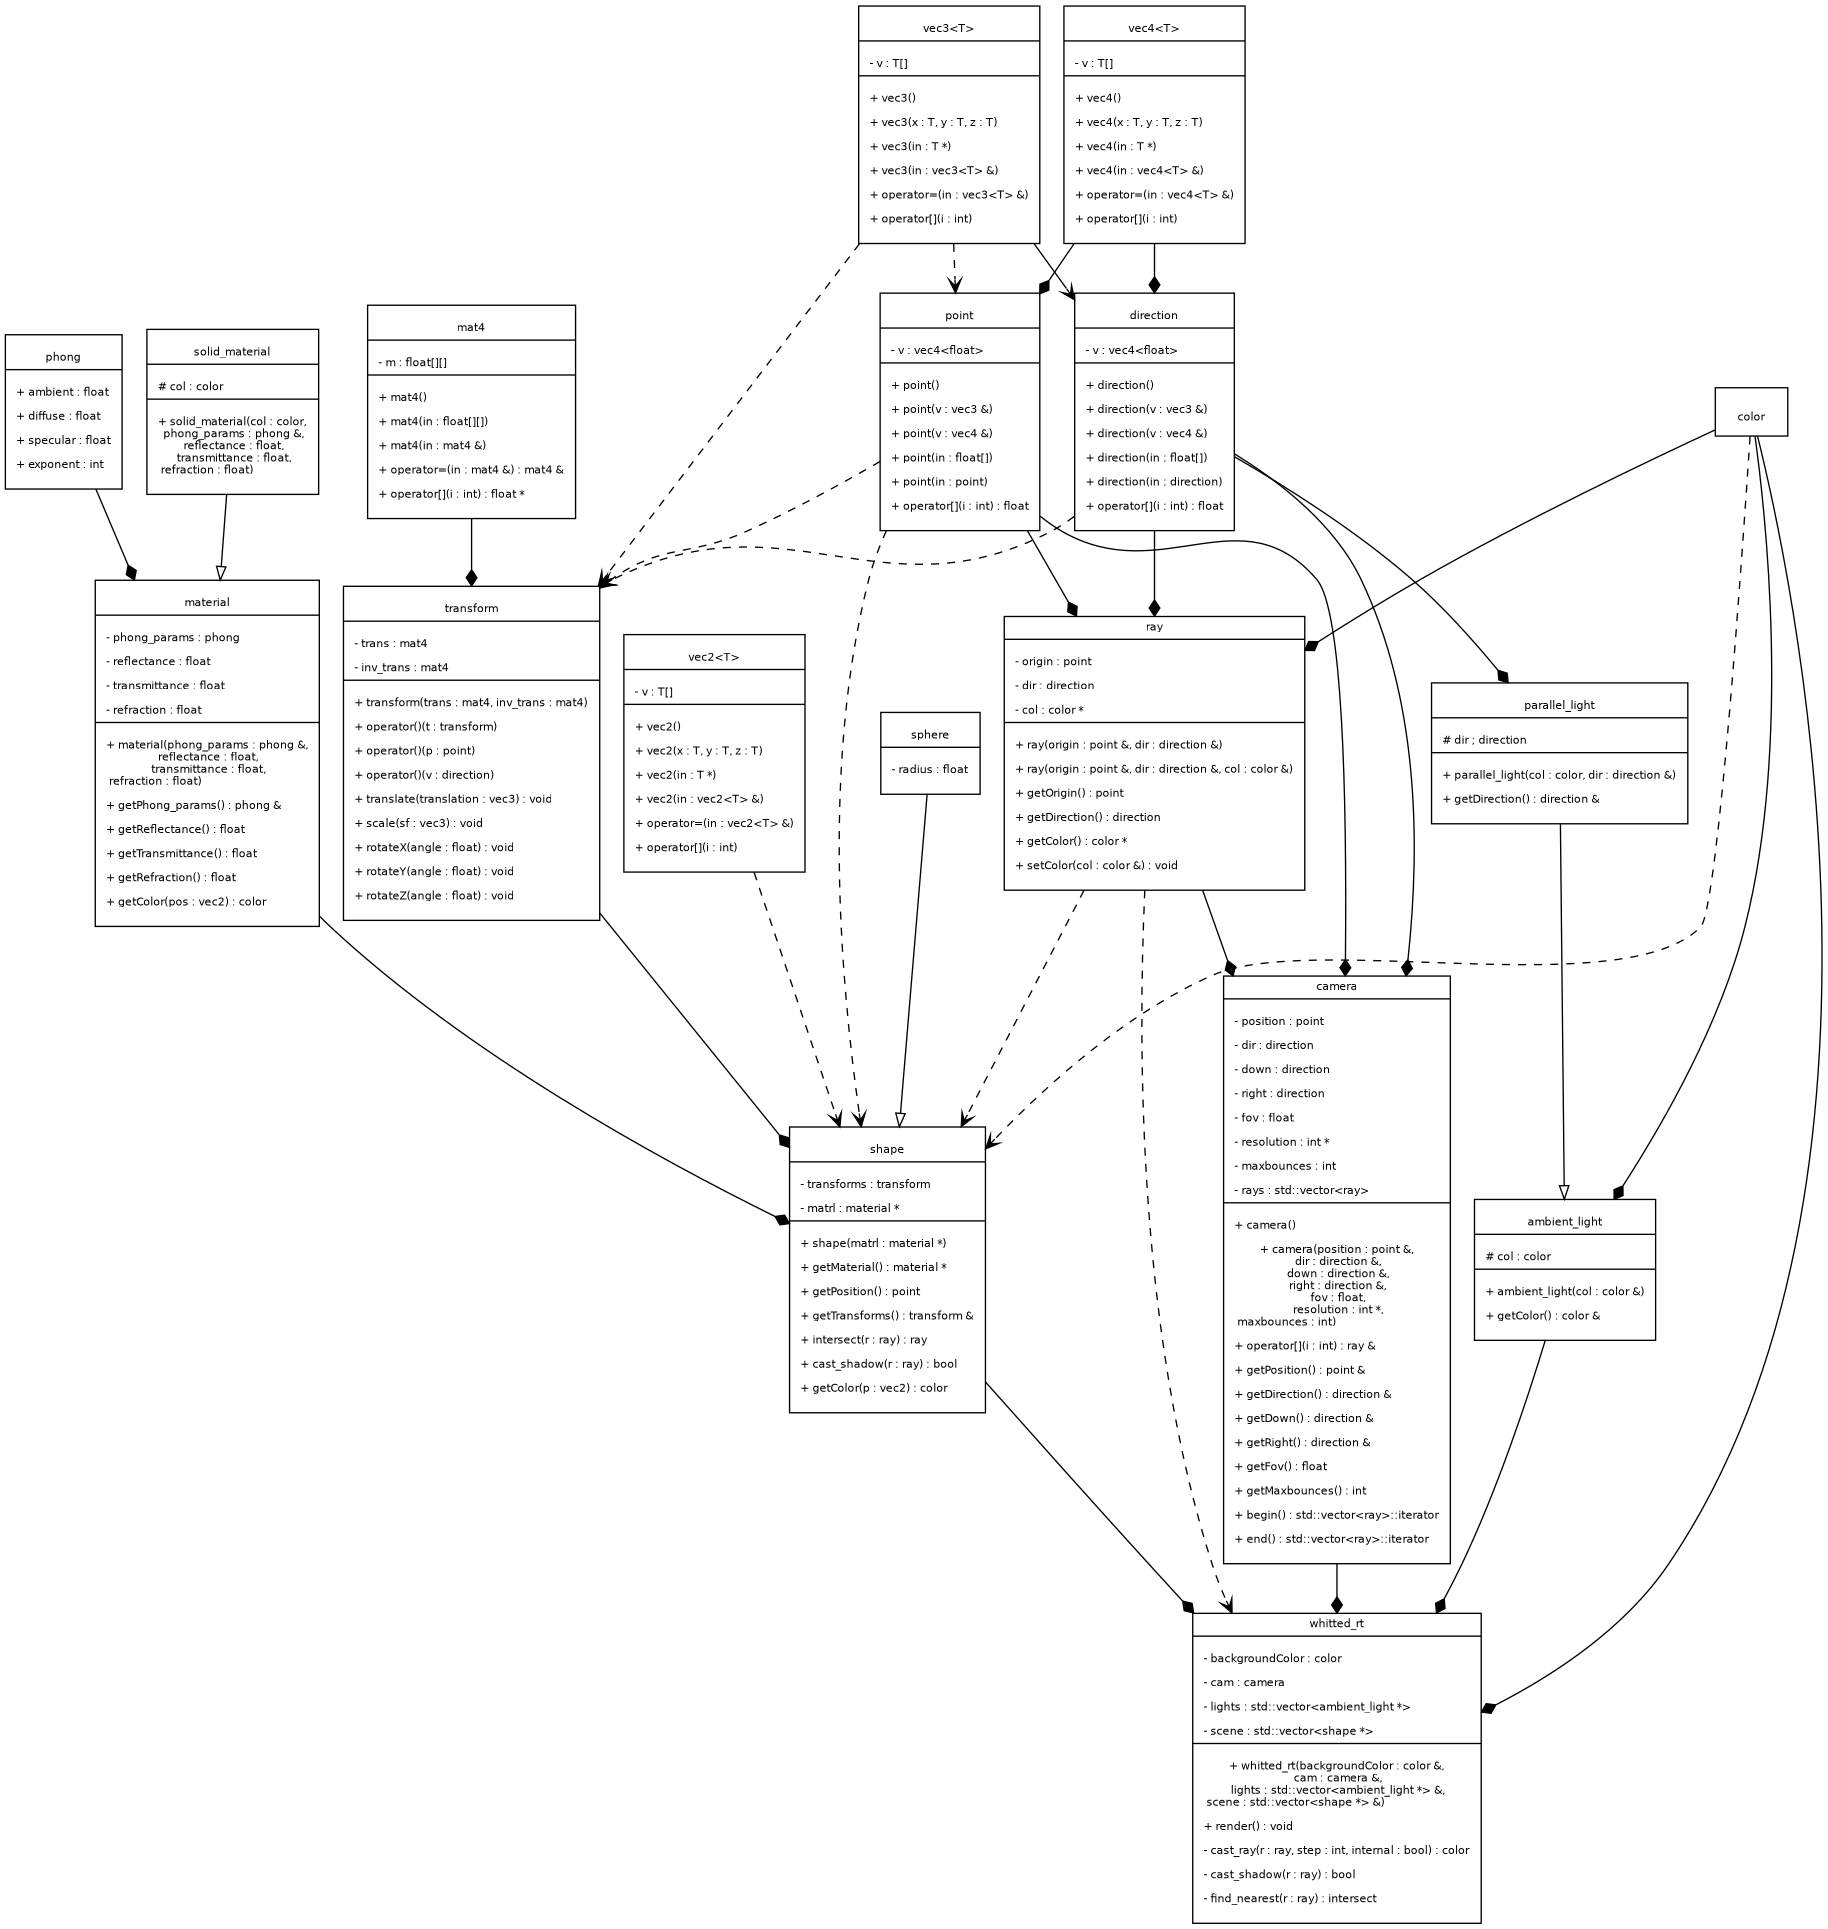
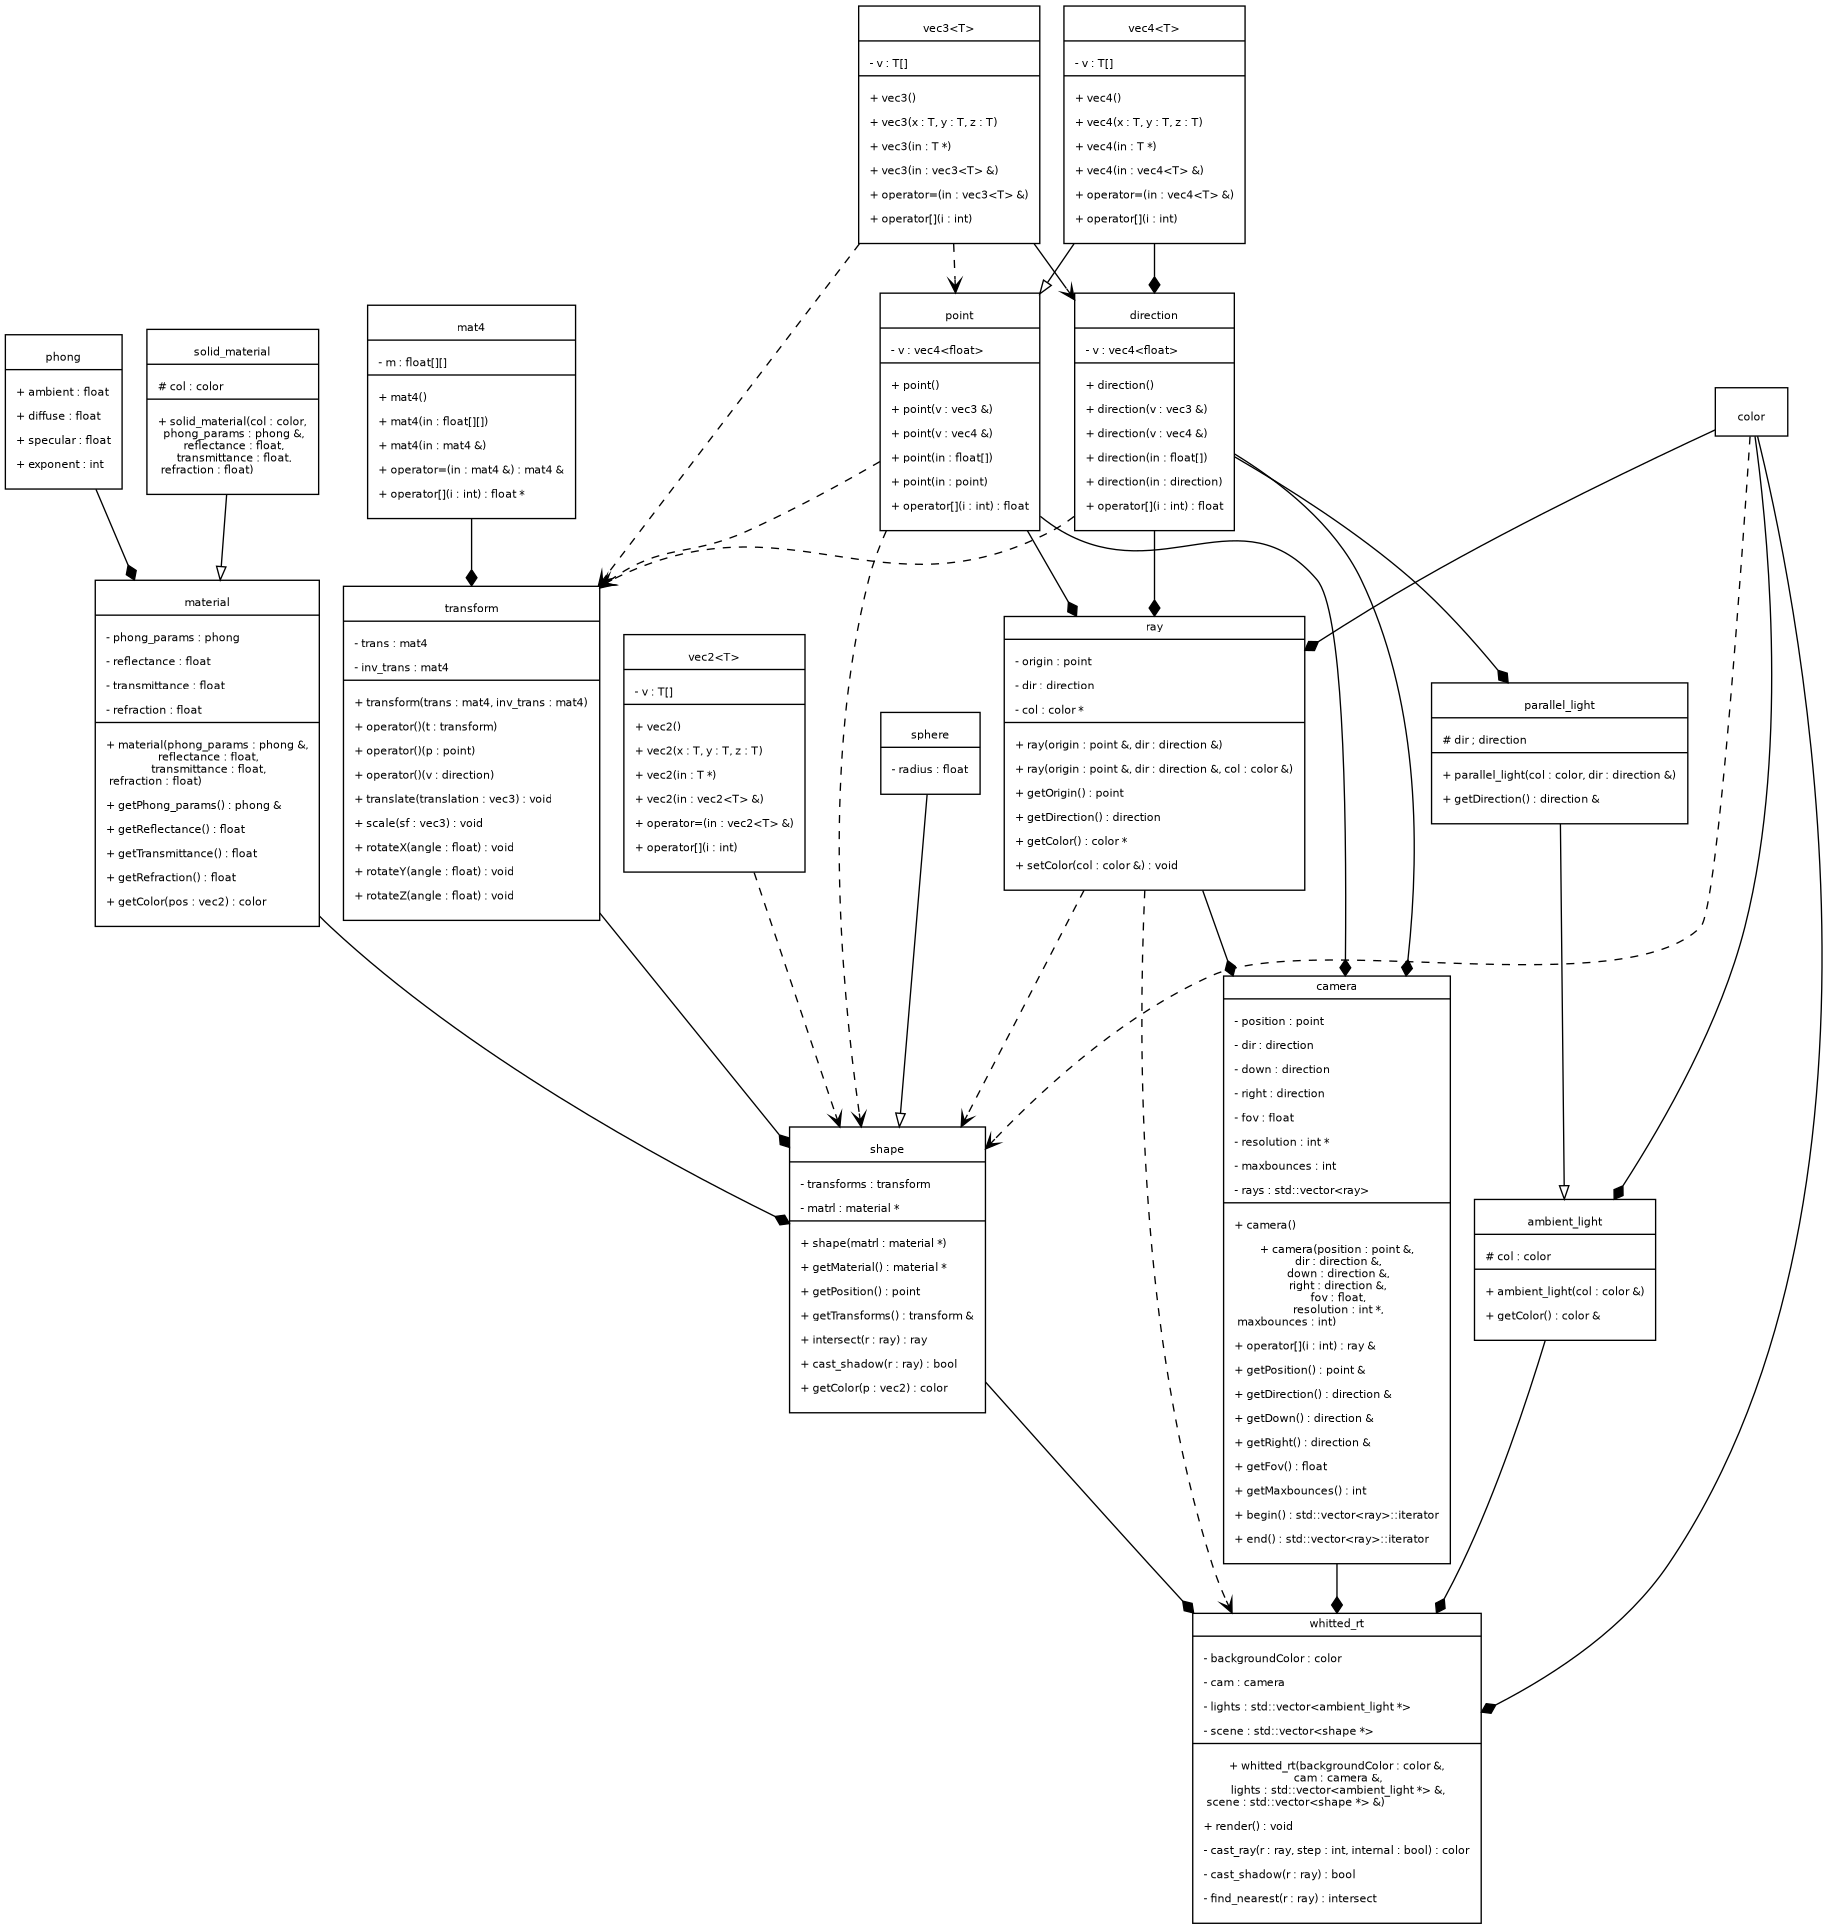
(1062, 262) -> (1061, 263)
